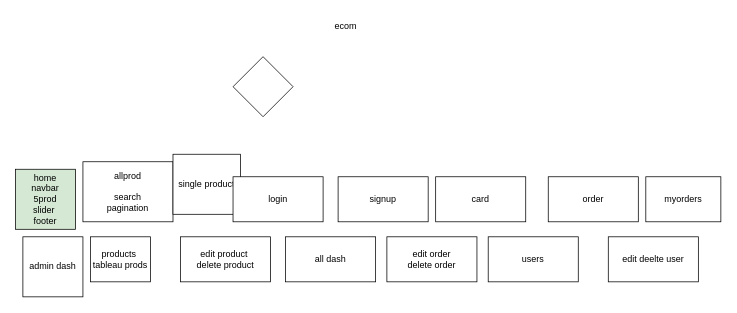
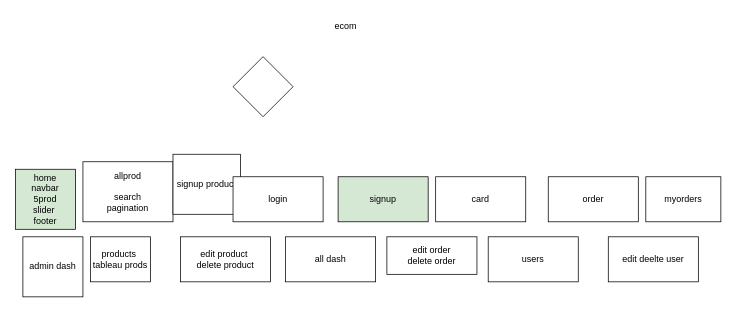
(207, 184) -> (207, 184)
(383, 199) -> (383, 199)
(432, 259) -> (432, 255)
